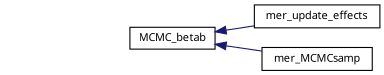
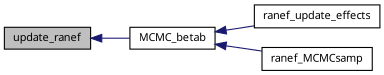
(317, 16) -> (317, 16)
none -> (47, 38)
(317, 59) -> (317, 59)
